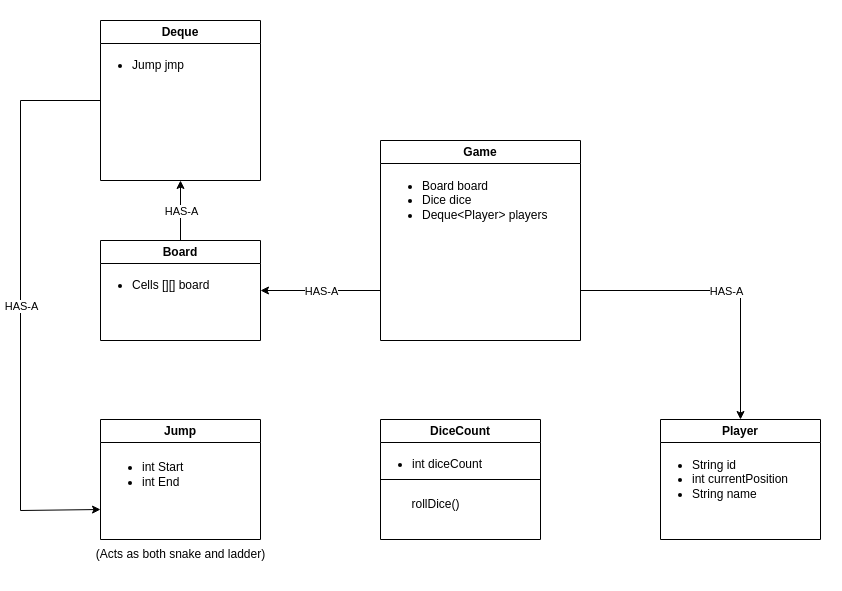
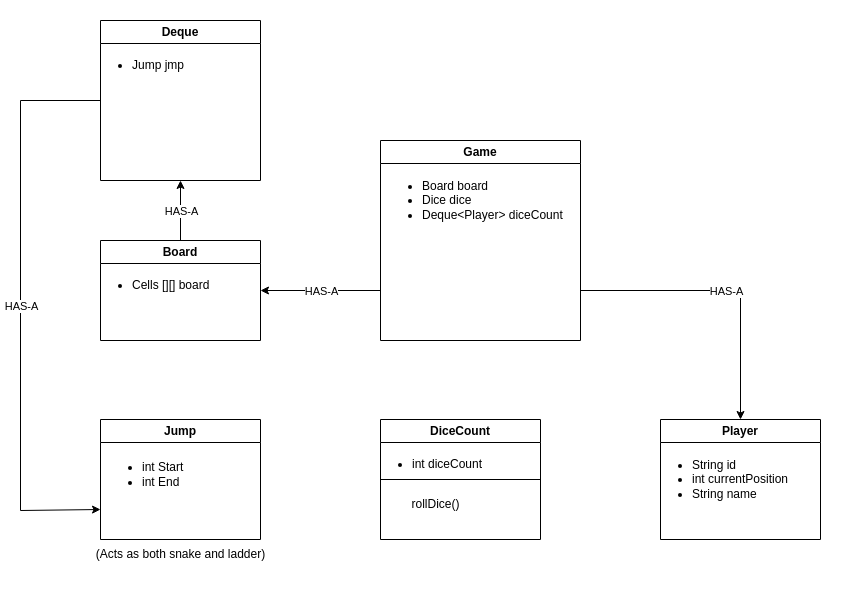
(448, 201) -> (455, 201)
